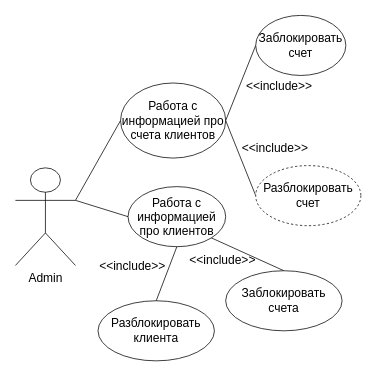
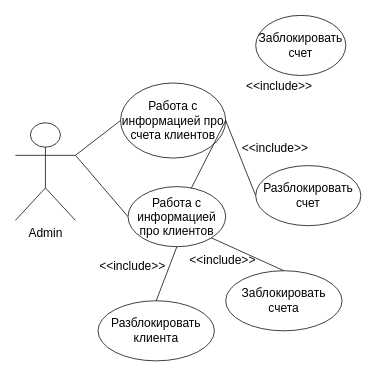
(240, 83) -> (208, 155)
(308, 195) -> (308, 195)
(45, 216) -> (45, 171)
